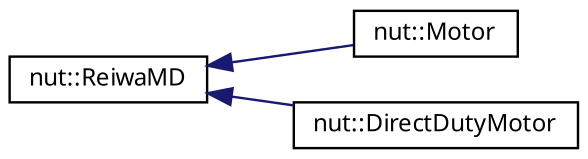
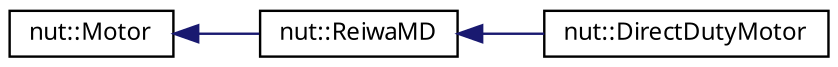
(293, 54) -> (229, 34)
